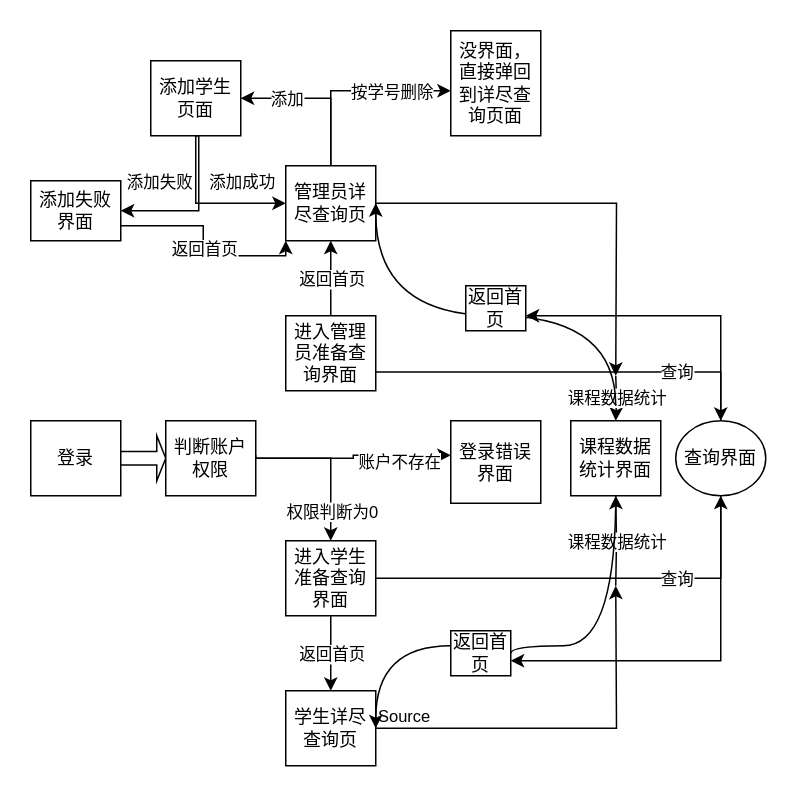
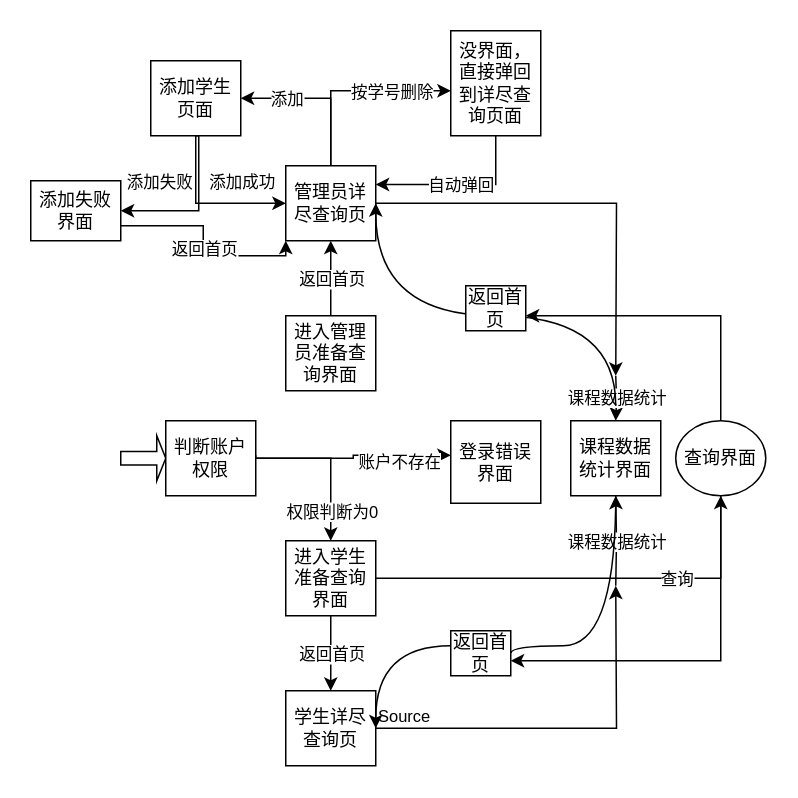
none -> (465, 185)
(546, 372) -> none
(76, 458) -> none
